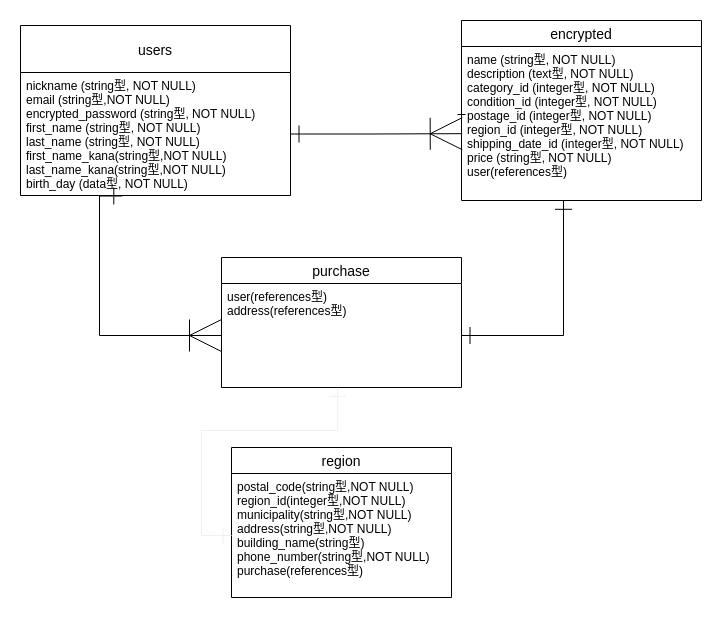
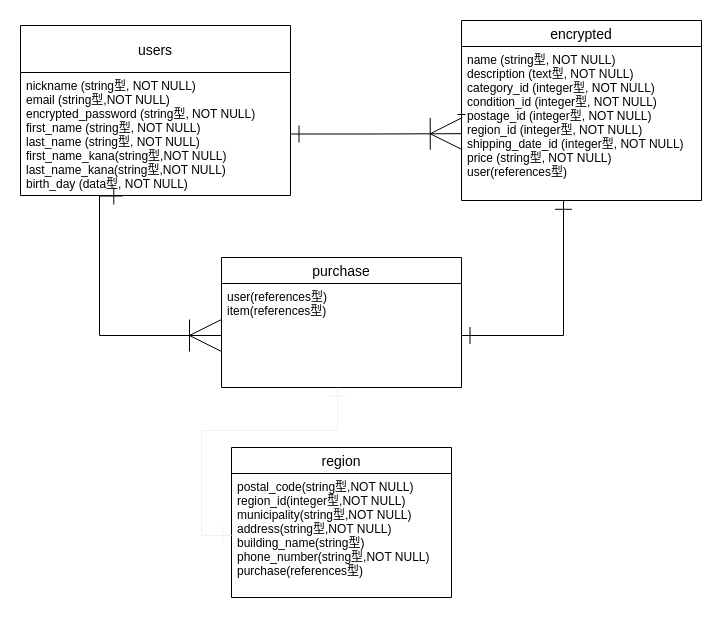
(287, 297) -> (287, 297)
